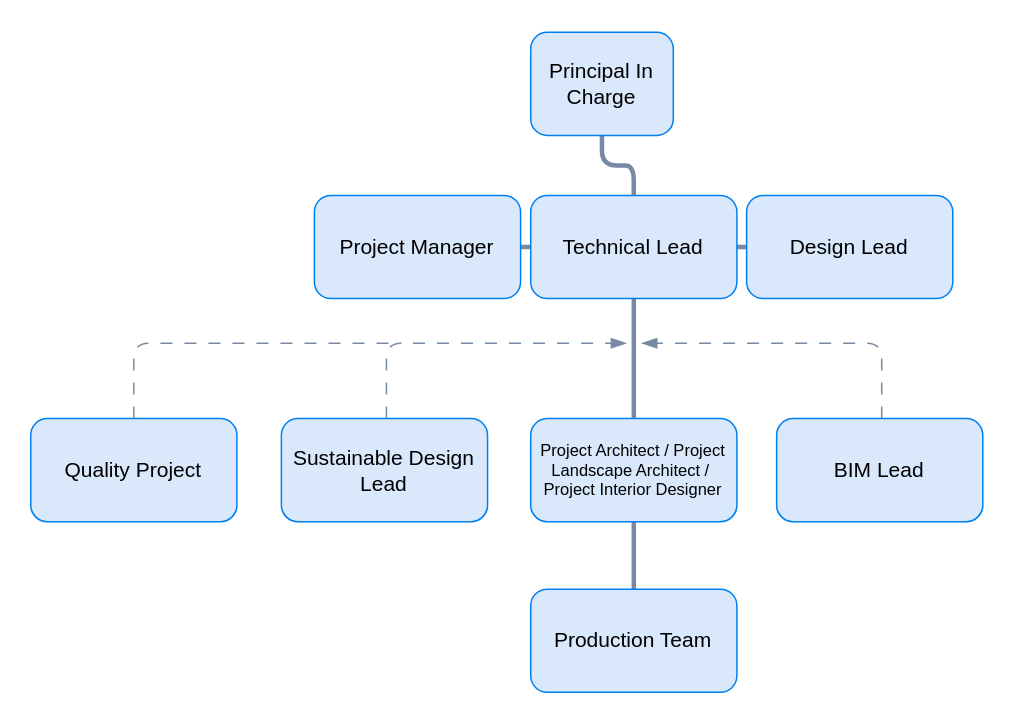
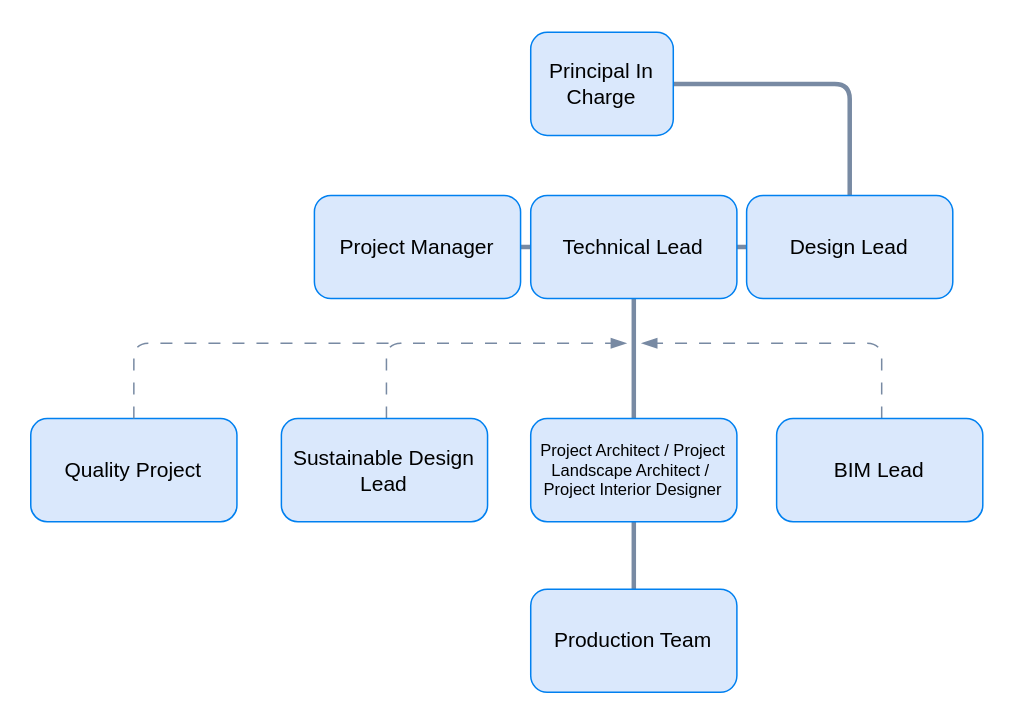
(618, 165) -> (811, 84)
